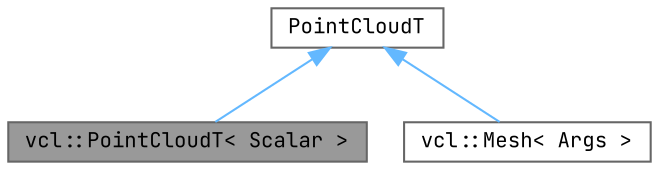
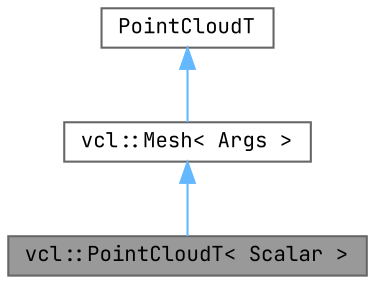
(264, 91) -> (188, 210)
